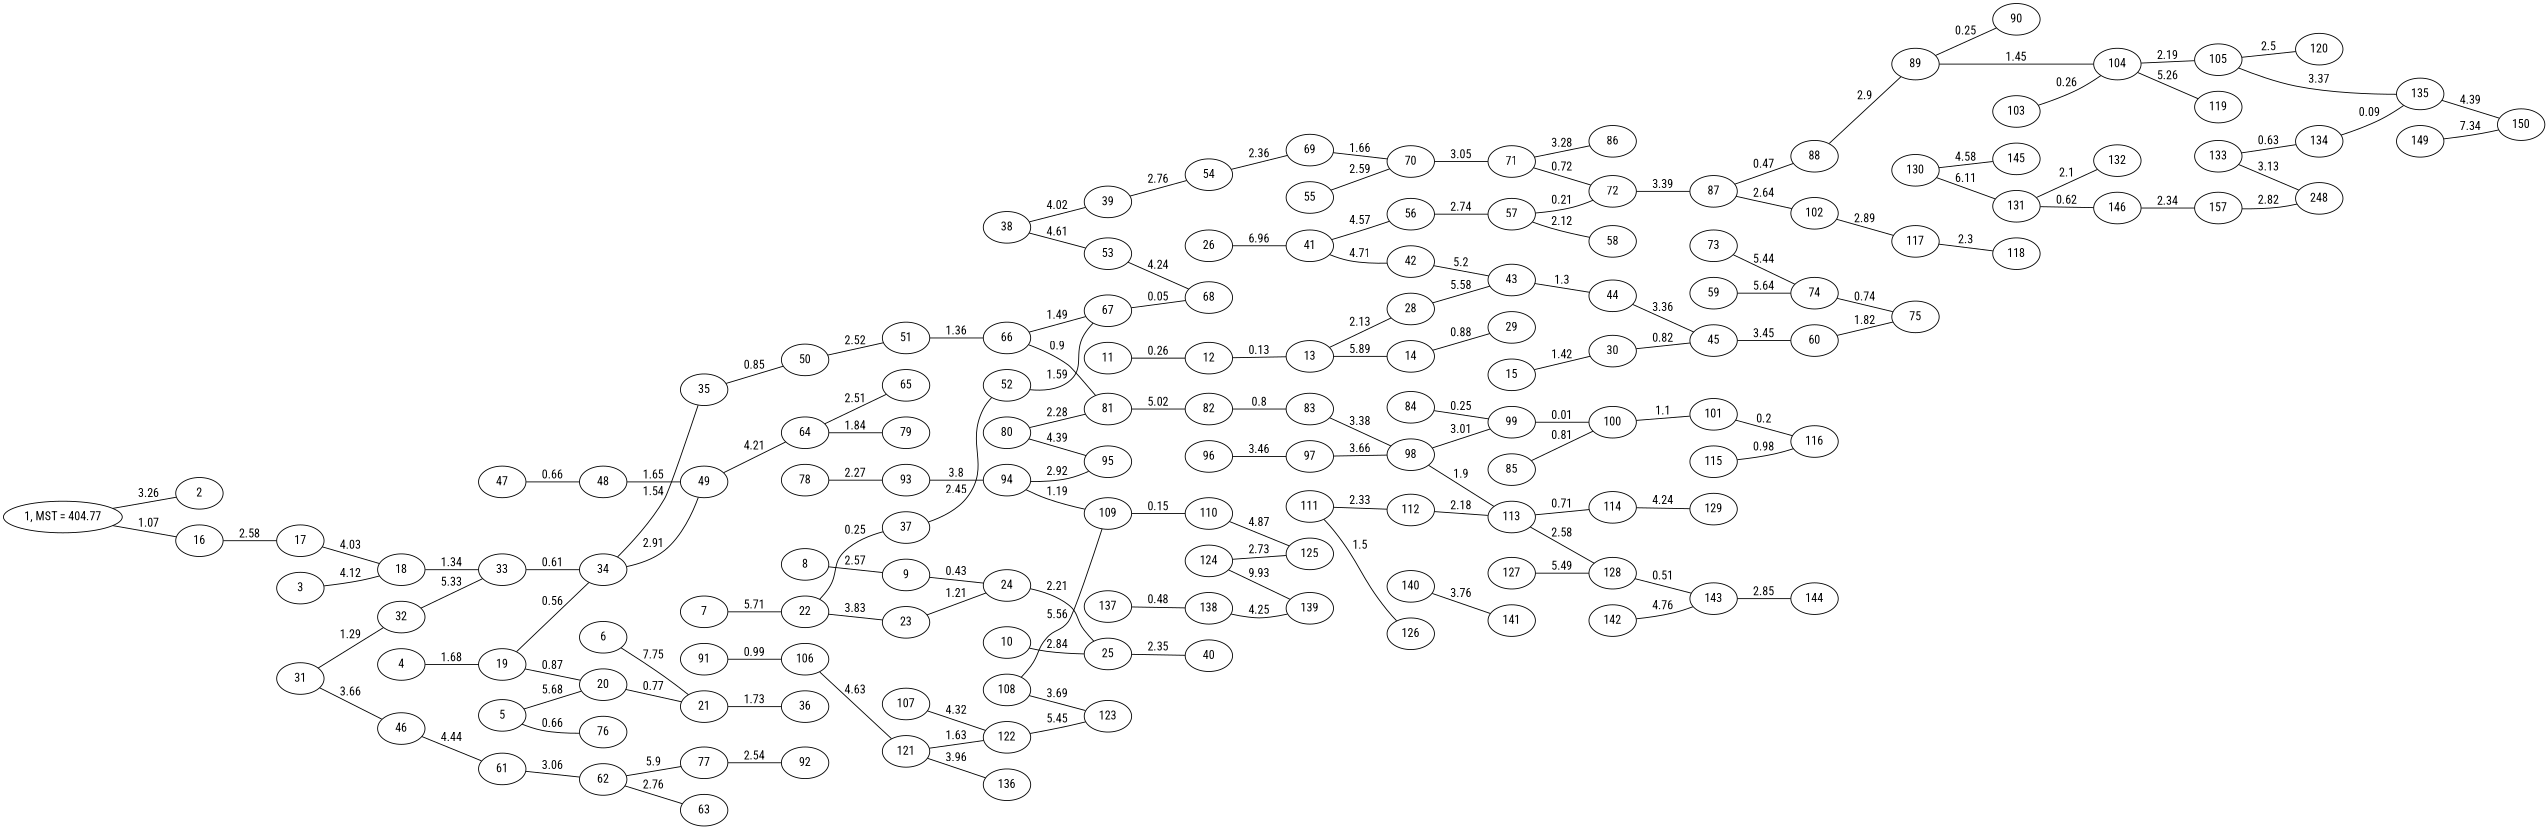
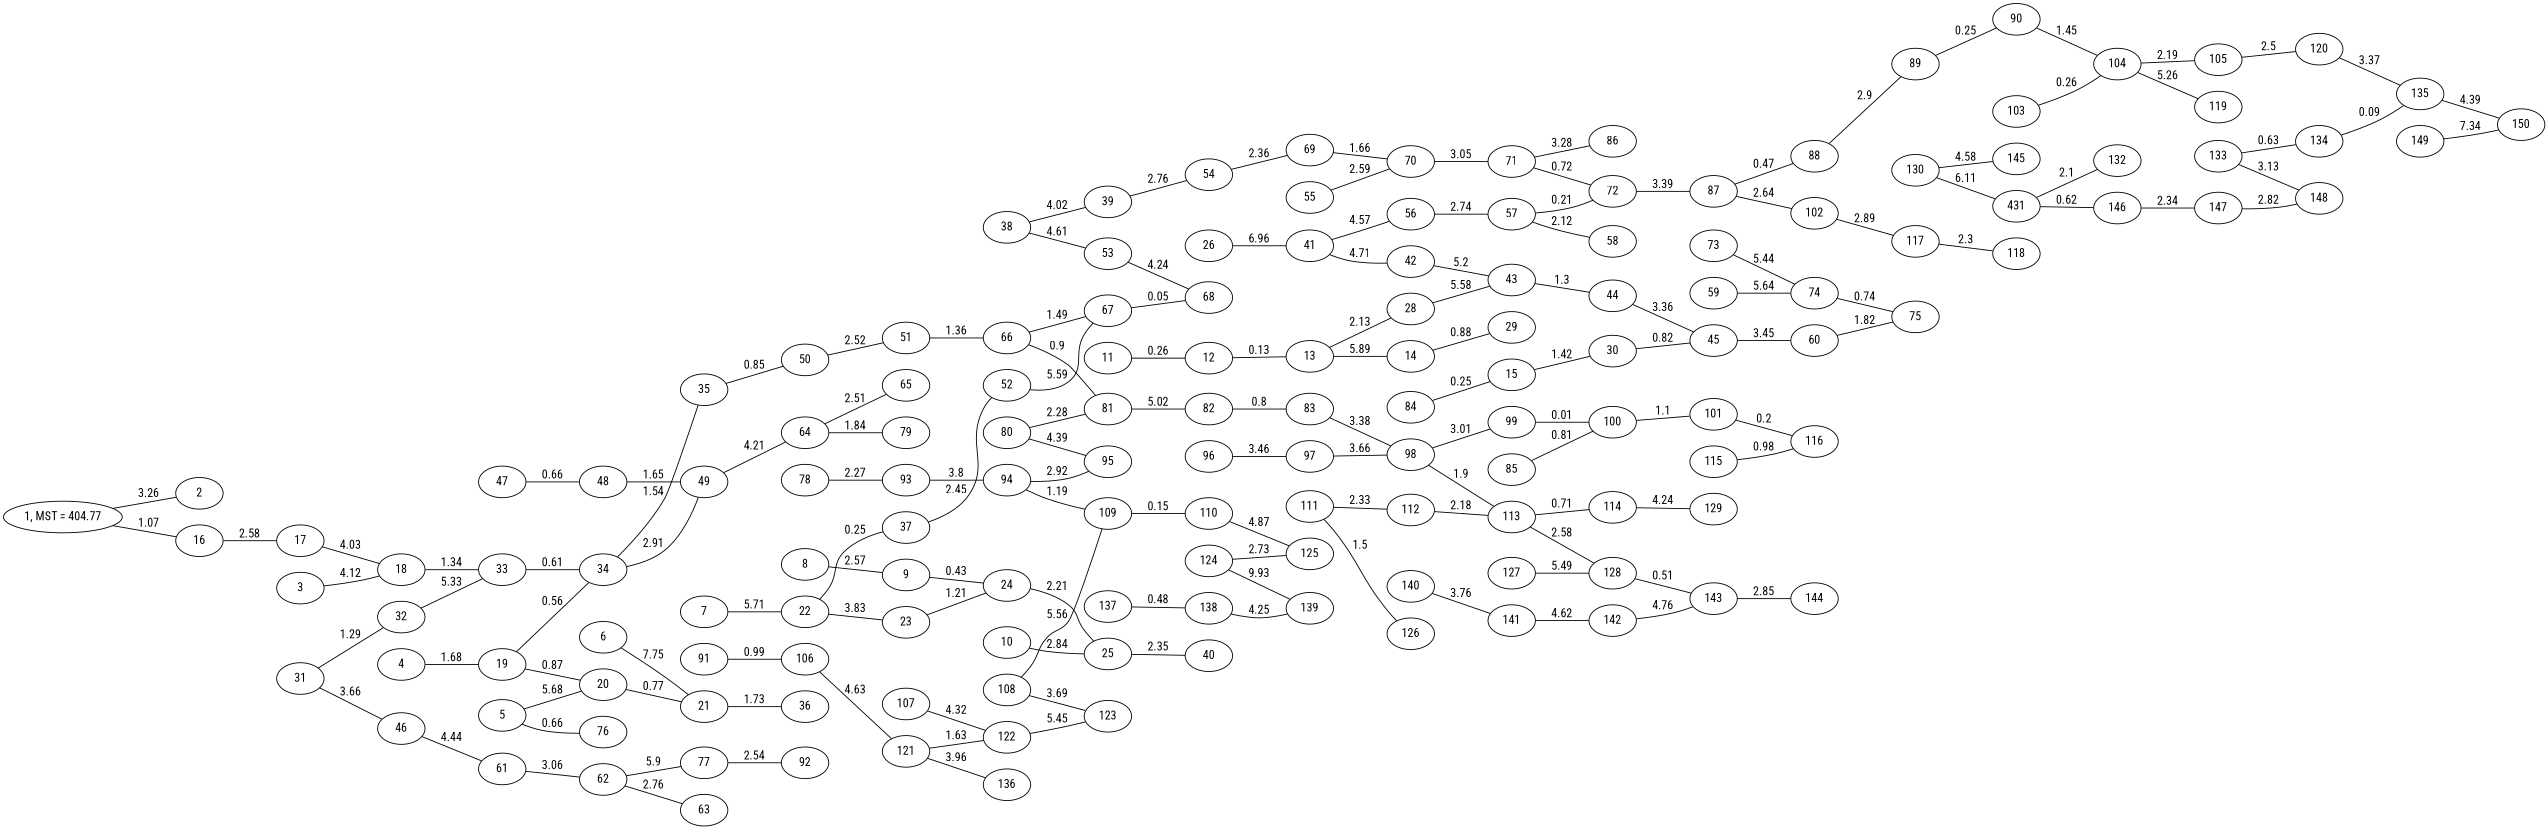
(2016, 64) -> (2067, 42)
(2316, 89) -> (2370, 72)
(2319, 198) -> (2319, 198)
(2016, 206) -> (2016, 206)
(2218, 208) -> (2218, 208)
(1057, 375) -> (1057, 375)
(1461, 415) -> (1461, 391)
none -> (1562, 621)
